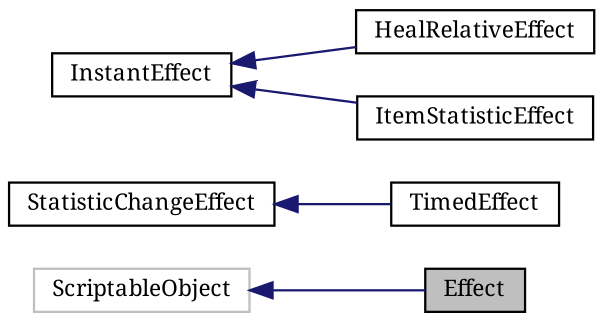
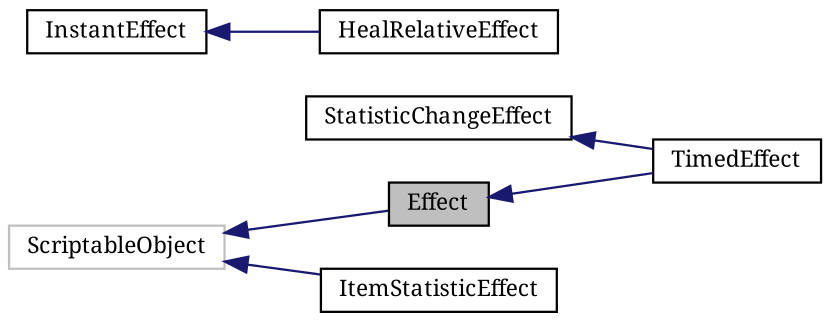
(306, 96) -> (284, 270)
none -> (583, 183)
